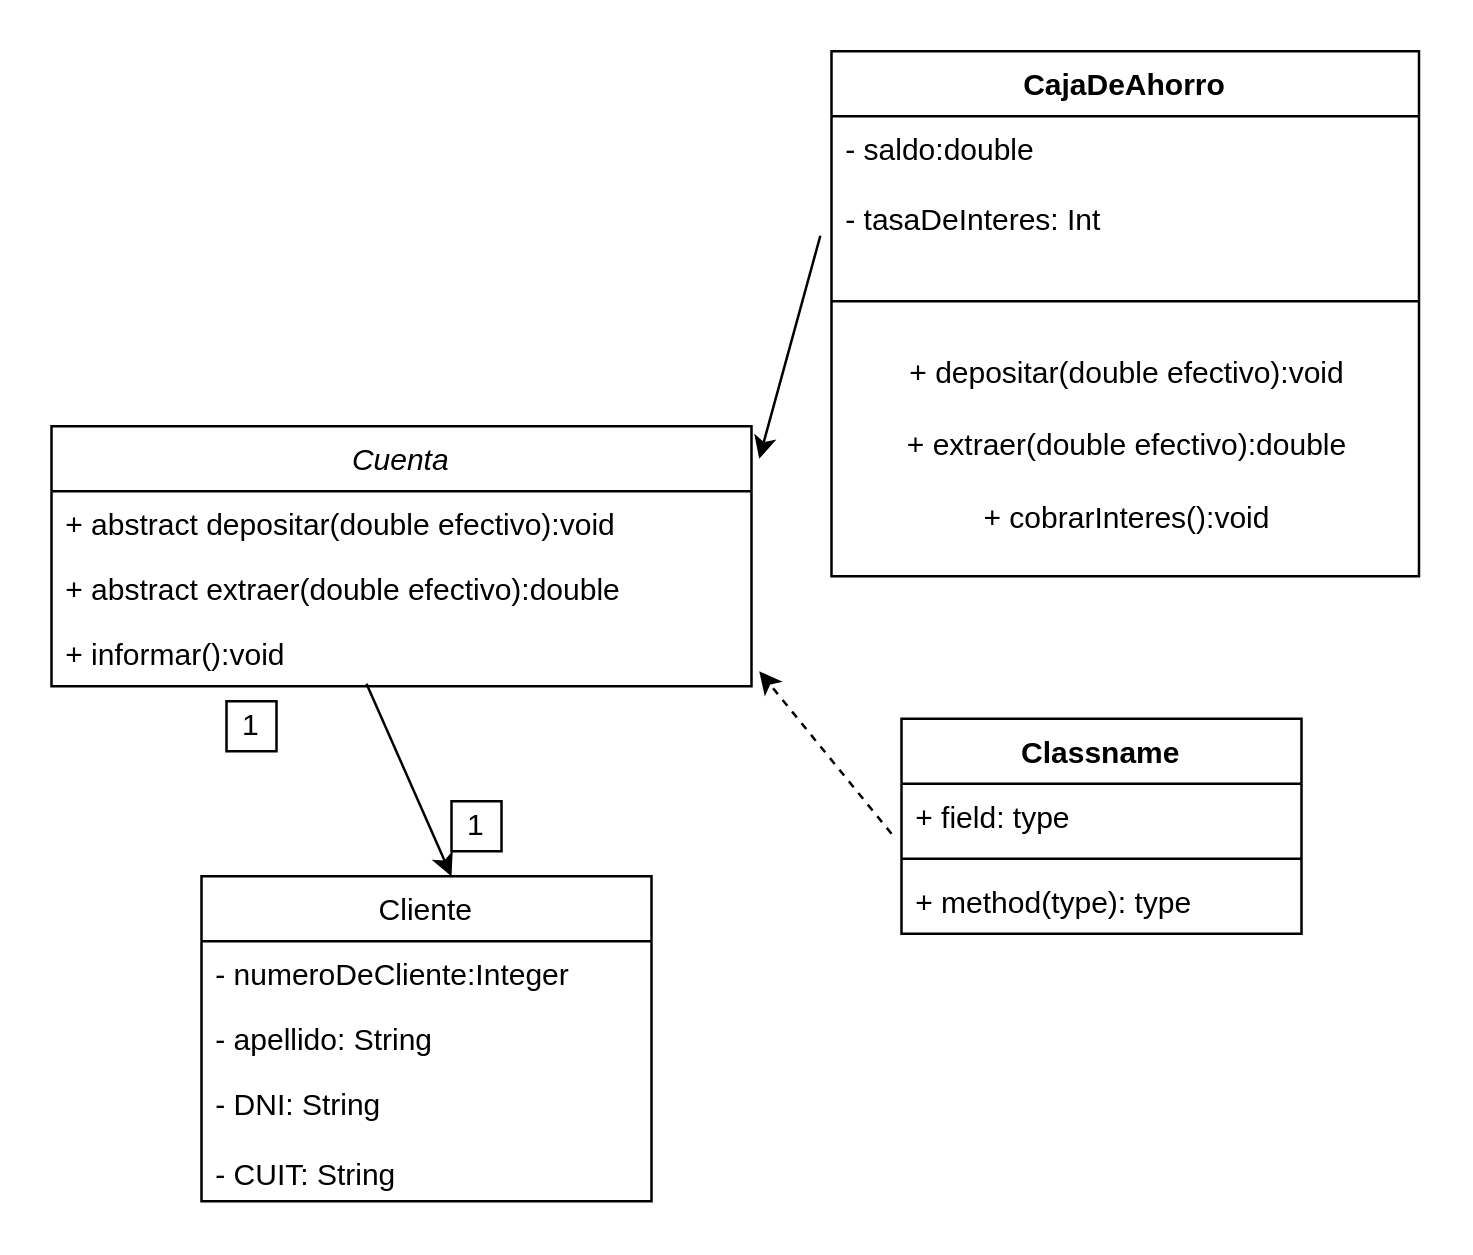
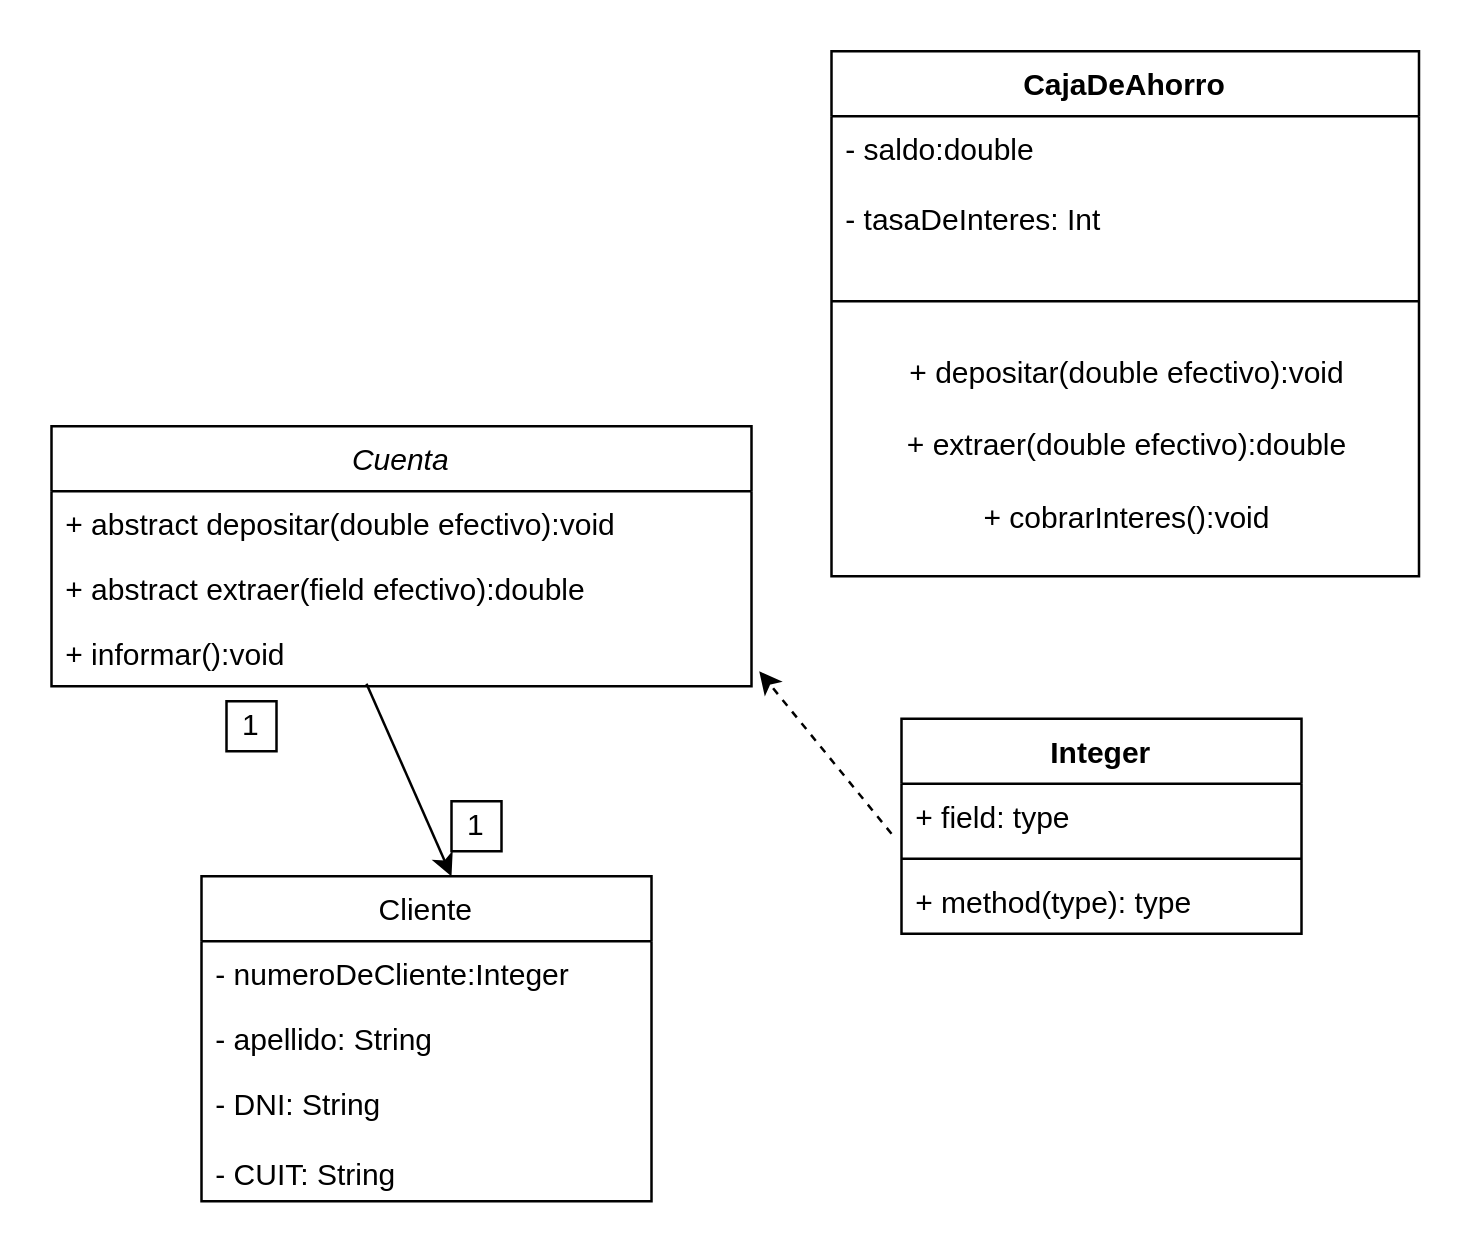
(792, 339) -> none
(391, 590) -> (378, 590)
(1100, 753) -> (1100, 753)
